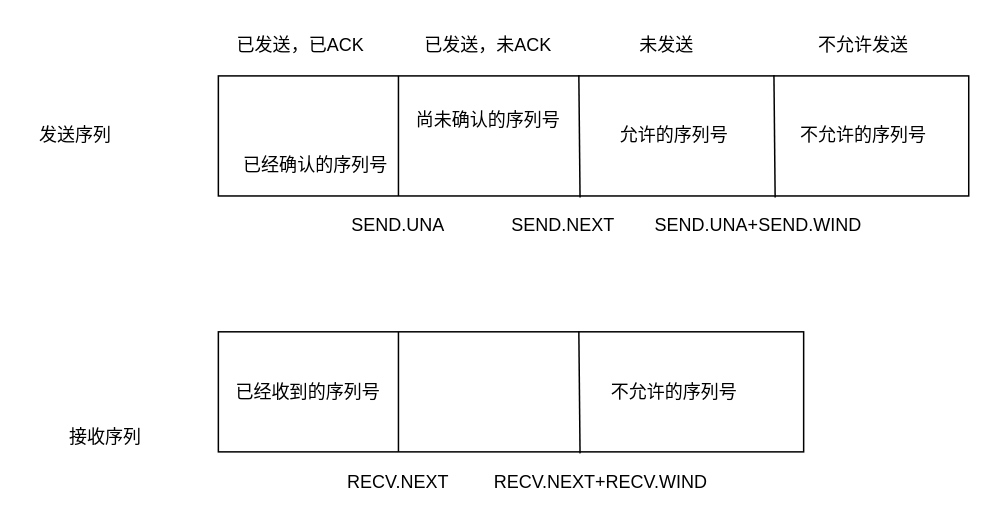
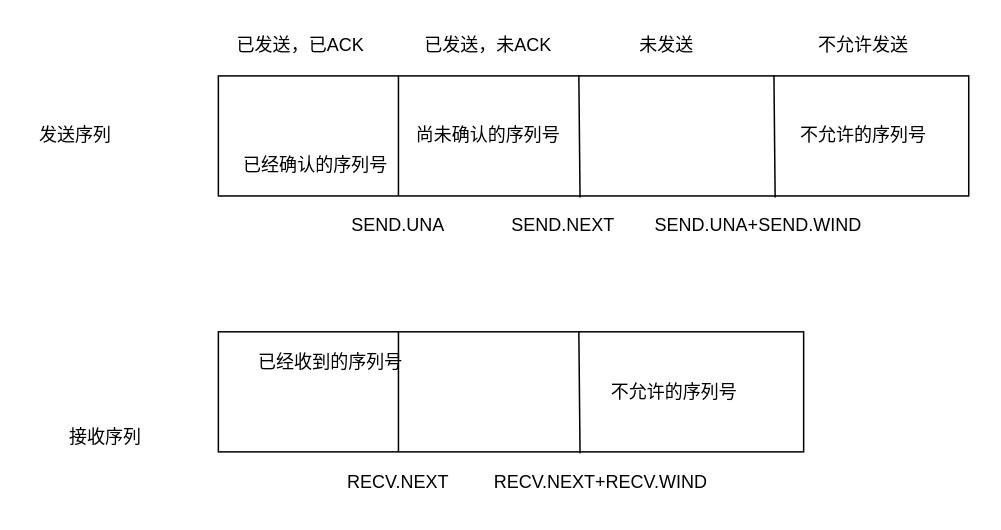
(488, 121) -> (488, 136)
(674, 136) -> none
(308, 392) -> (331, 362)
